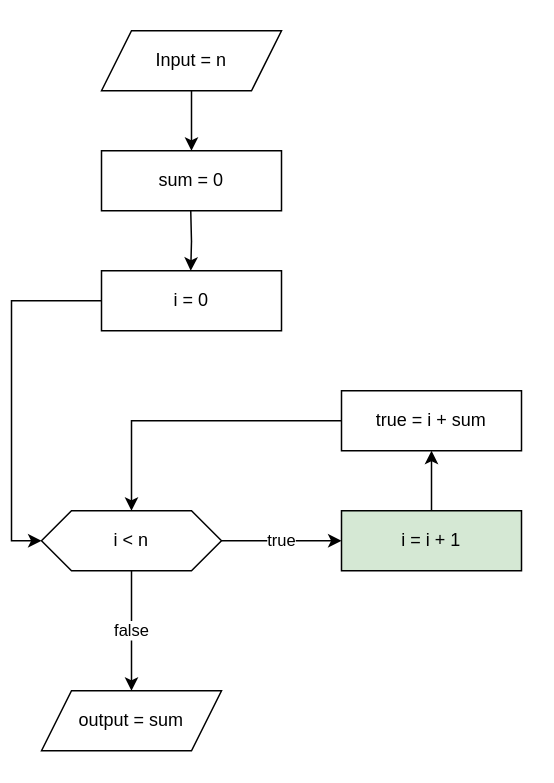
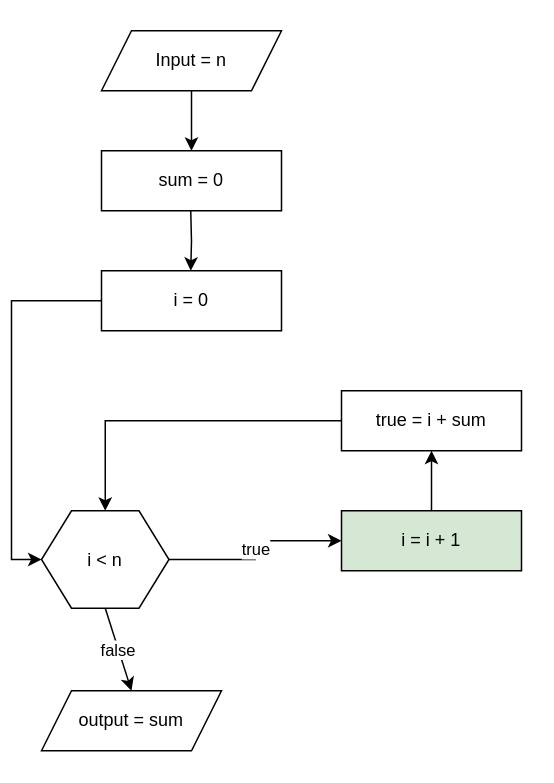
(131, 541) -> (105, 560)
